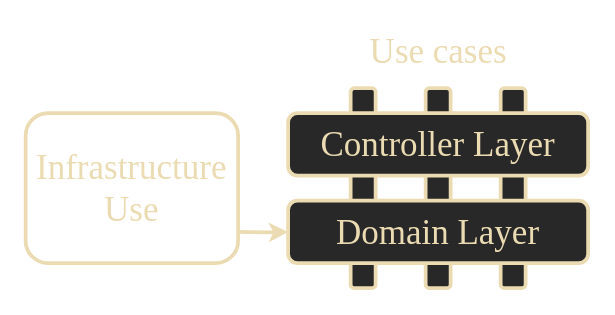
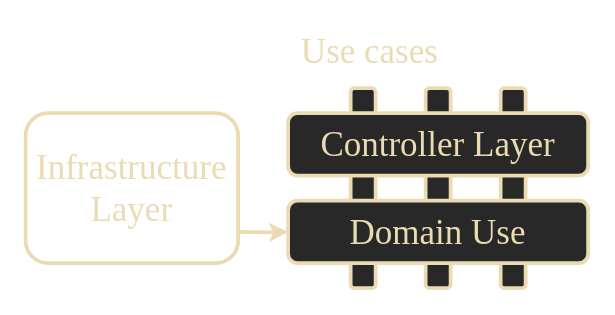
(438, 51) -> (369, 51)
(132, 188) -> (132, 188)
(438, 232) -> (438, 232)
